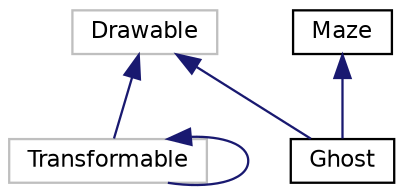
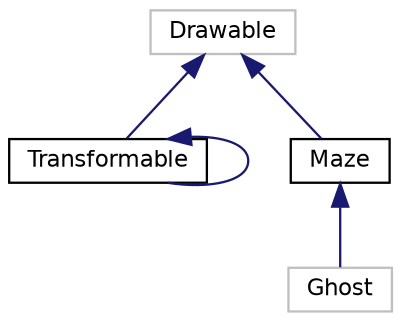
(254, 103) -> (290, 105)
(108, 161) -> (108, 161)
(342, 161) -> (340, 290)
